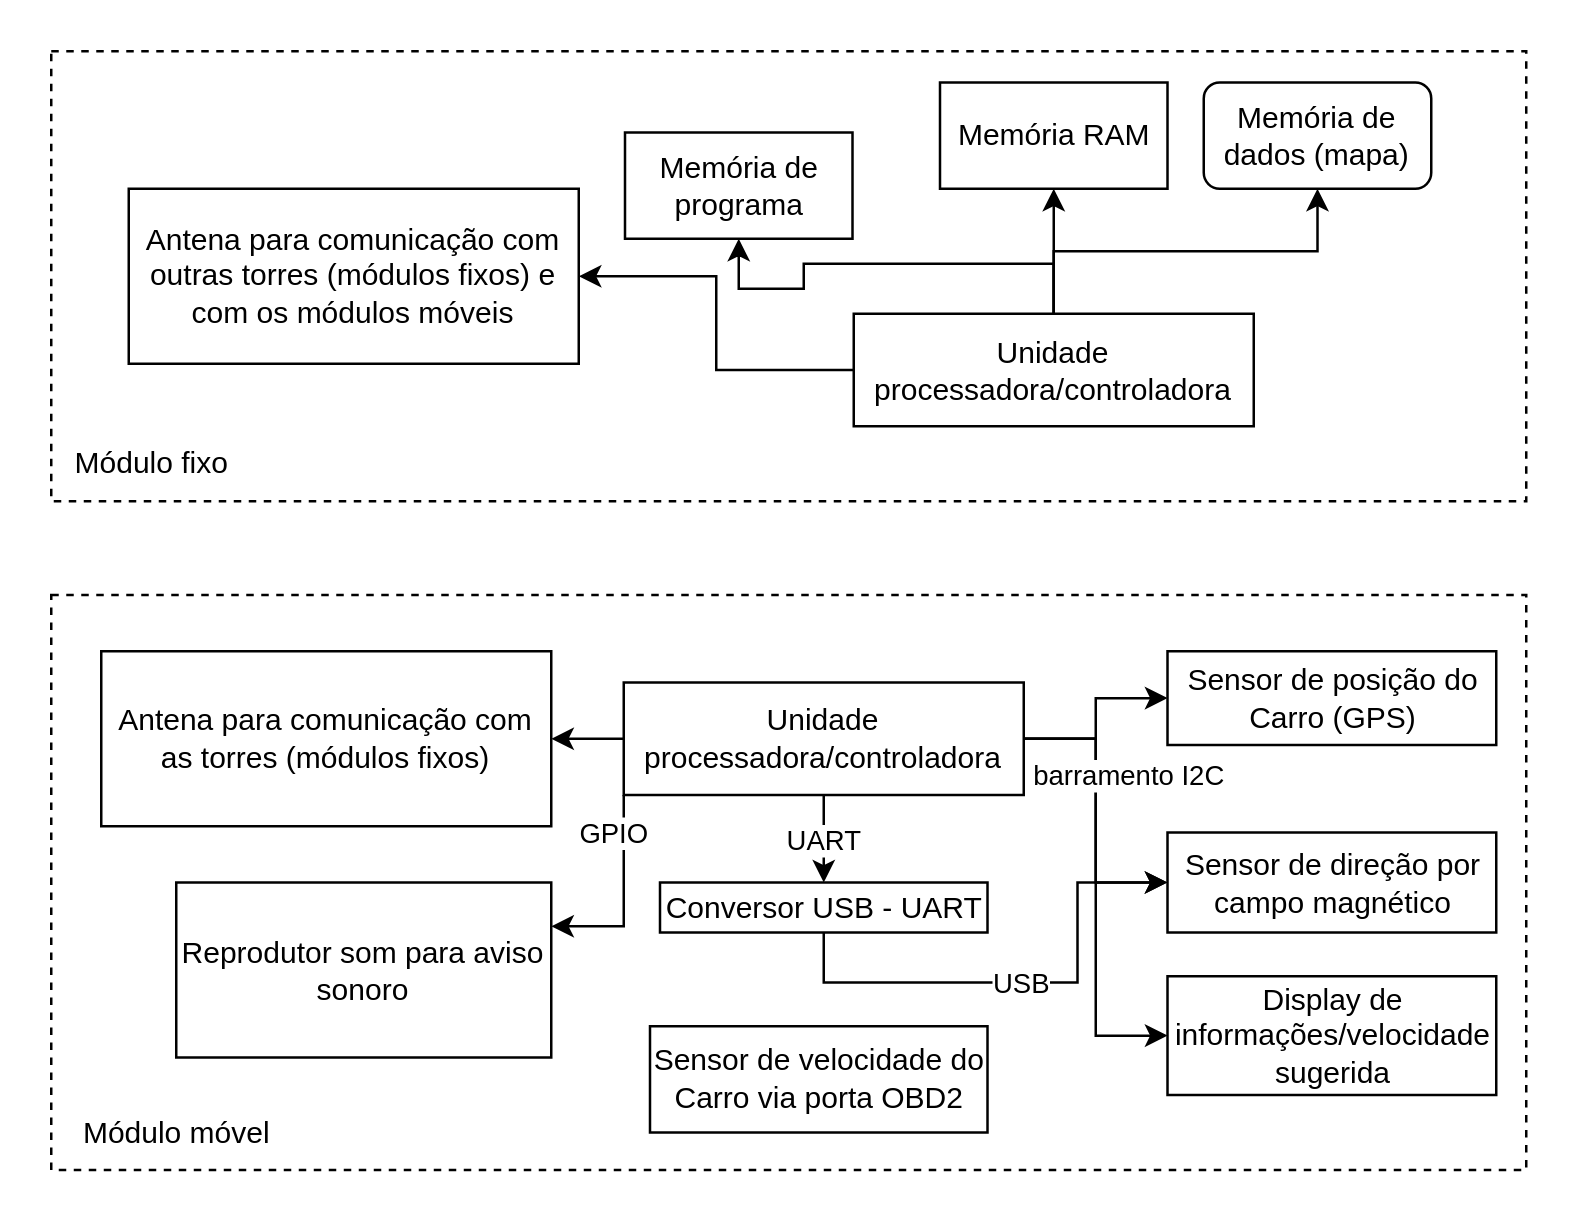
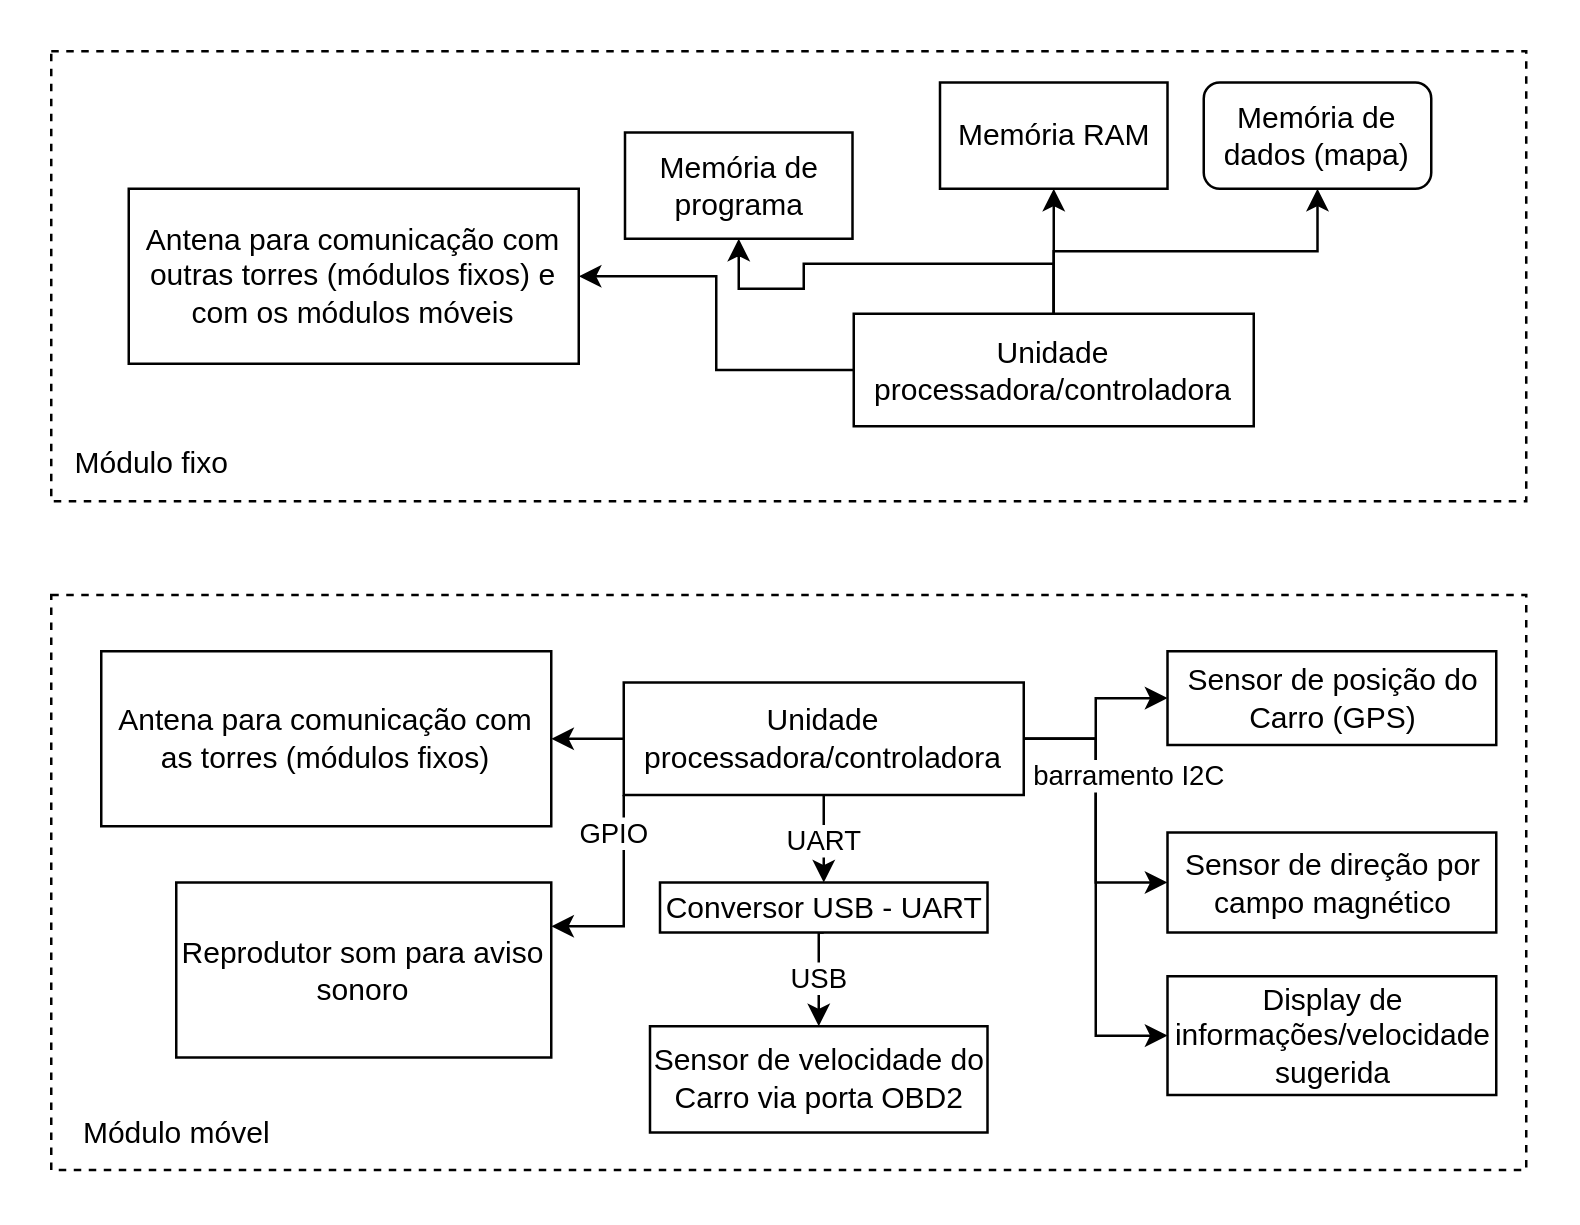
(982, 983) -> (819, 969)
